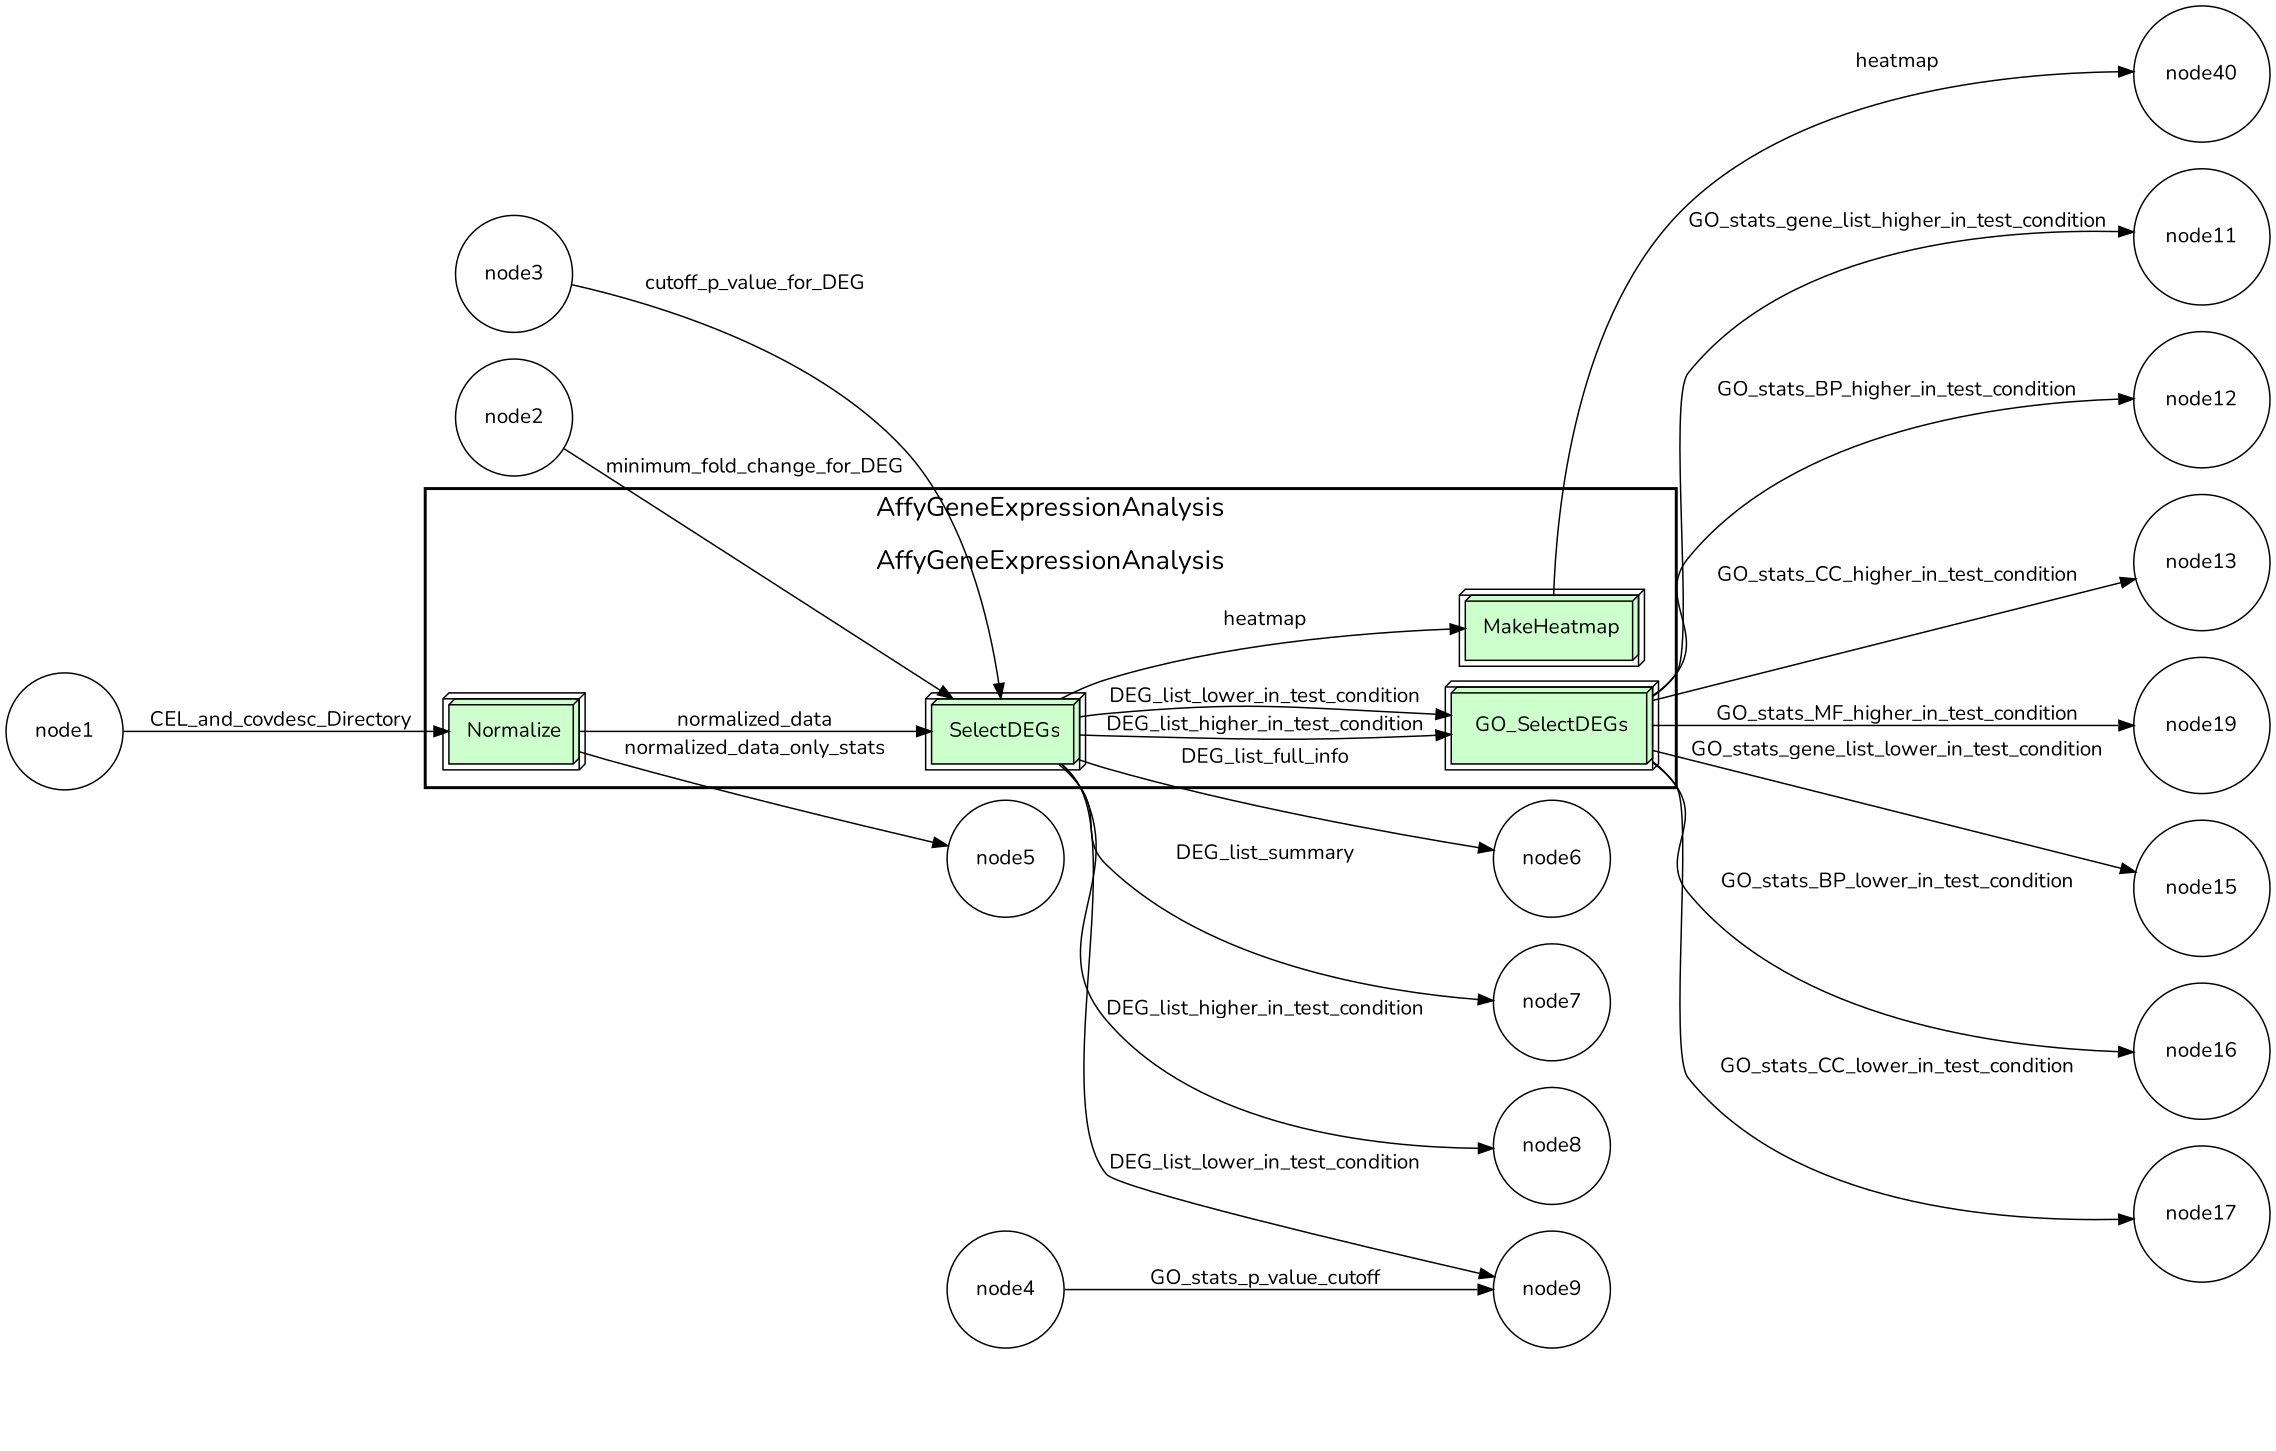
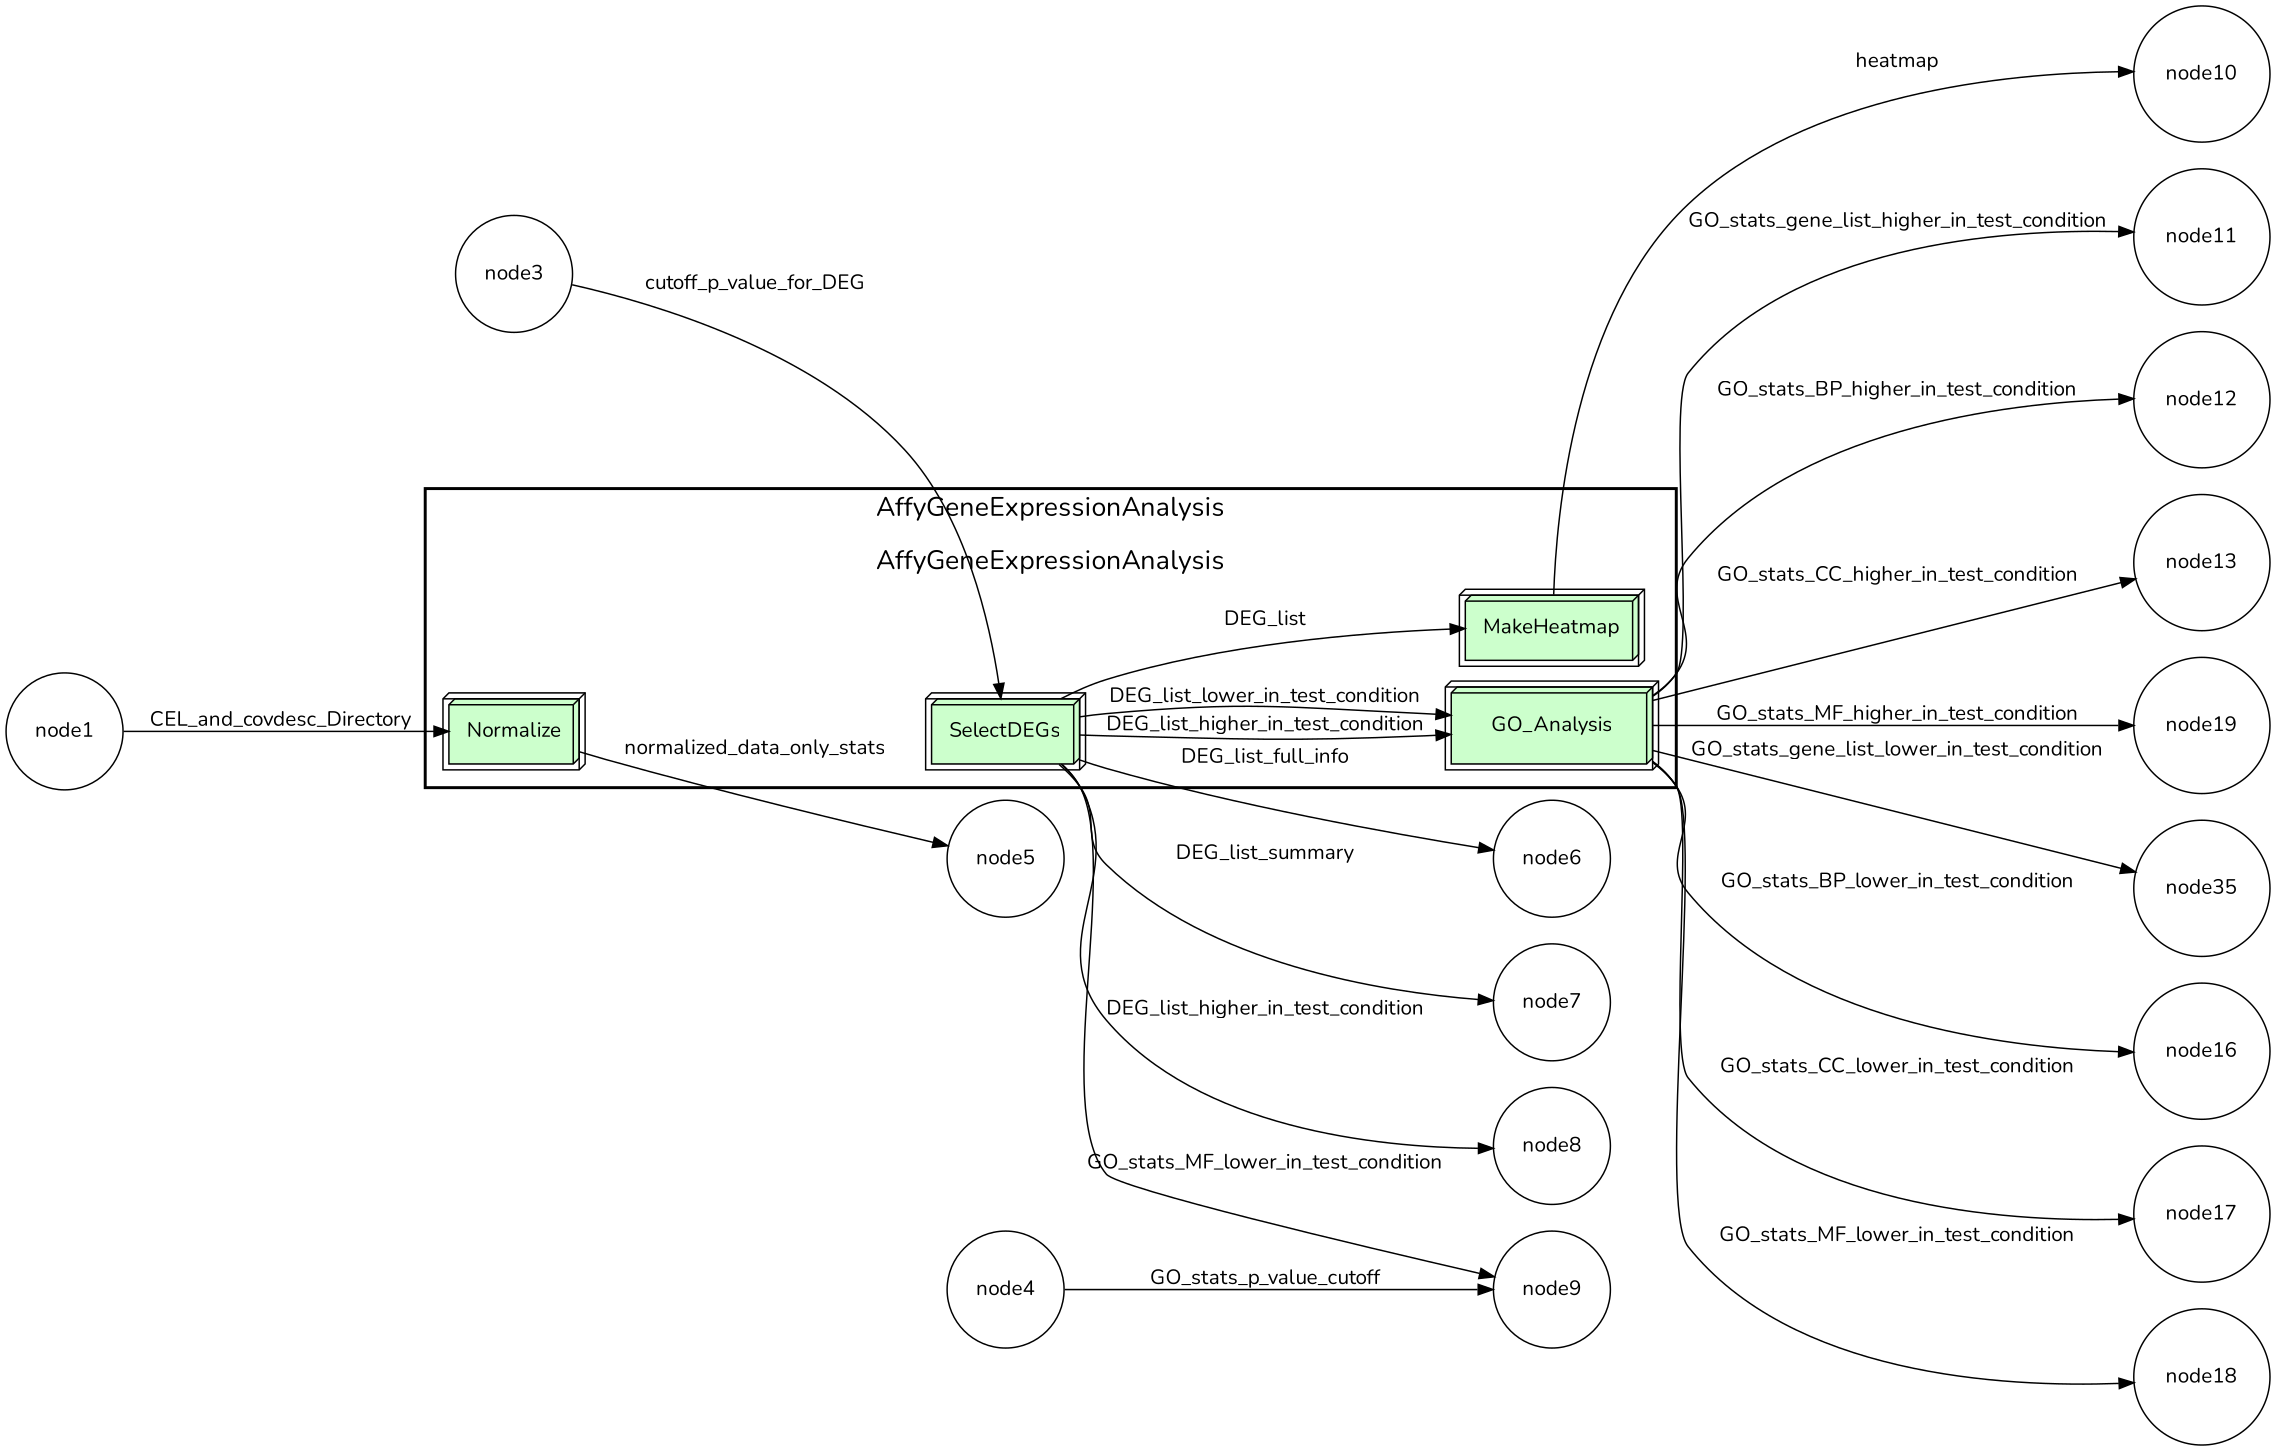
(2202, 74) -> (2202, 74)
(514, 418) -> none
(1265, 620) -> (1265, 620)
(1552, 725) -> (1552, 725)
(748, 731) -> none
(2202, 888) -> (2202, 888)
(1265, 1163) -> (1265, 1163)
none -> (2202, 1377)
